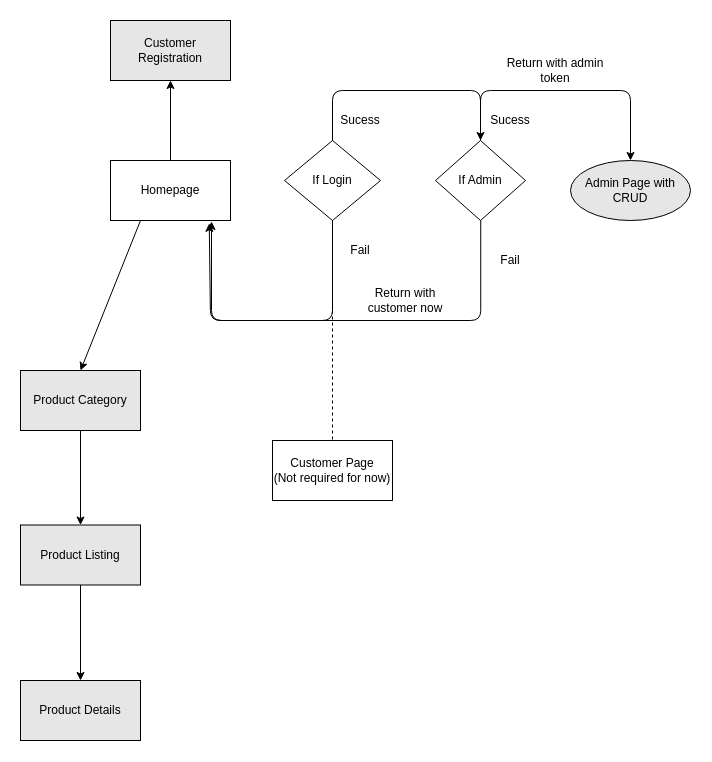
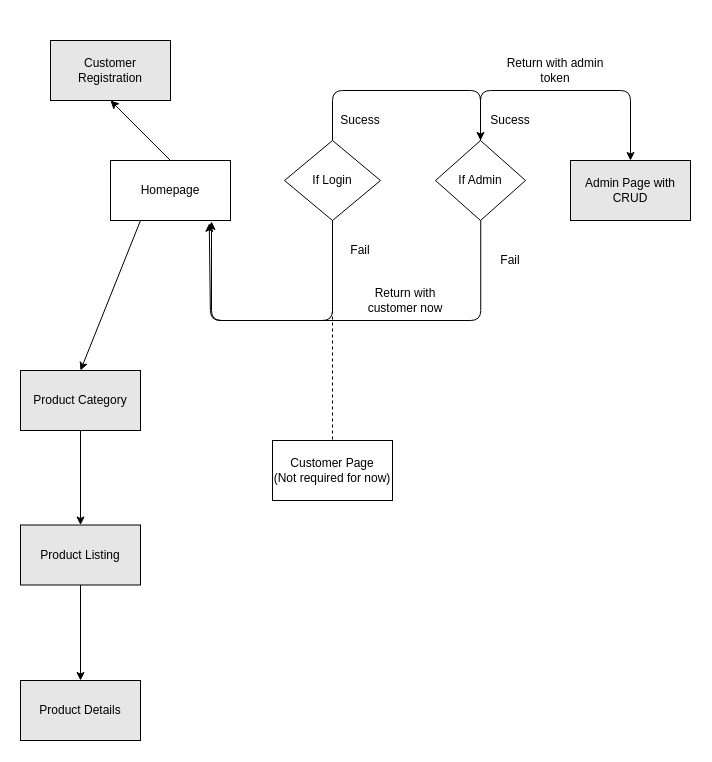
(171, 51) -> (111, 71)
(631, 191) -> (631, 191)
